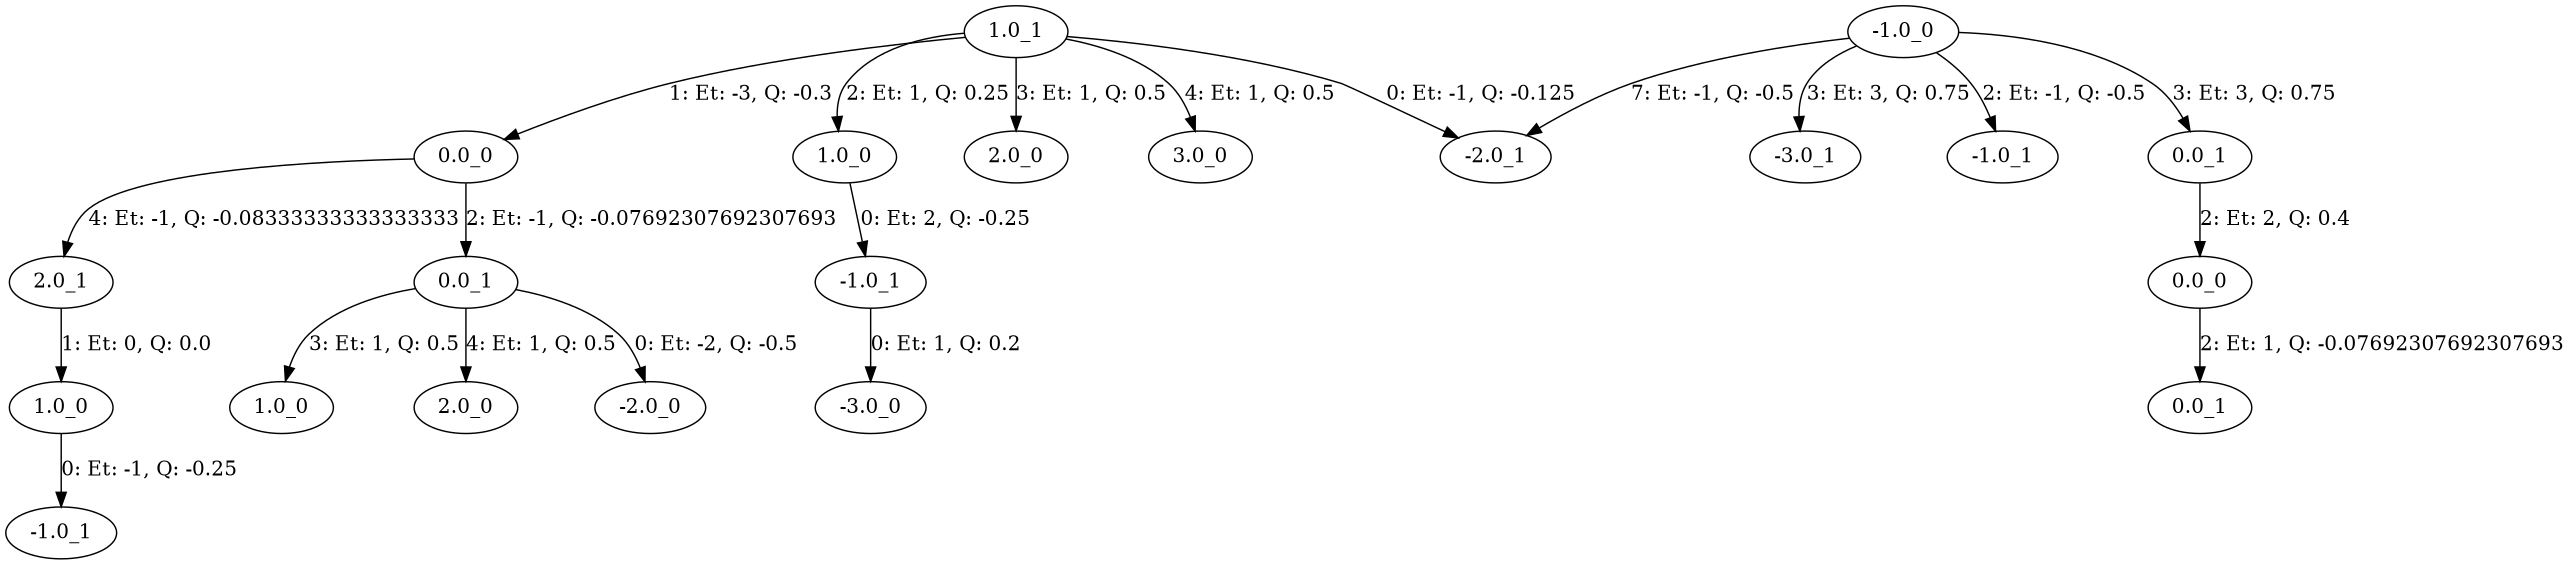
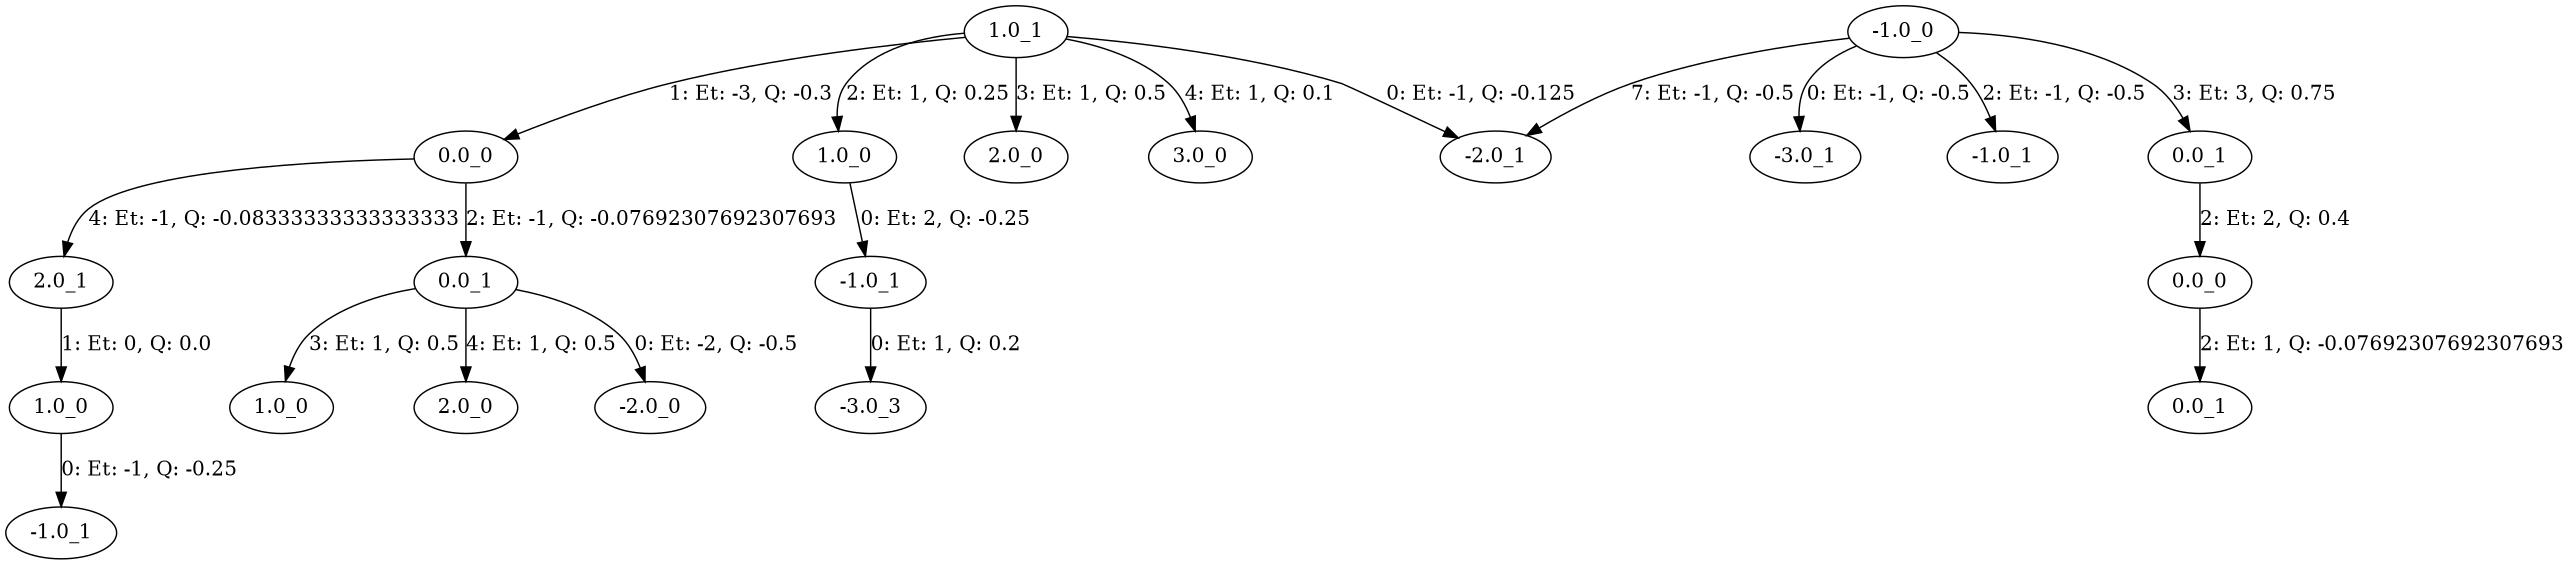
(1260, 94) -> (1260, 94)
(1889, 94) -> (1889, 94)
(871, 408) -> (871, 408)
